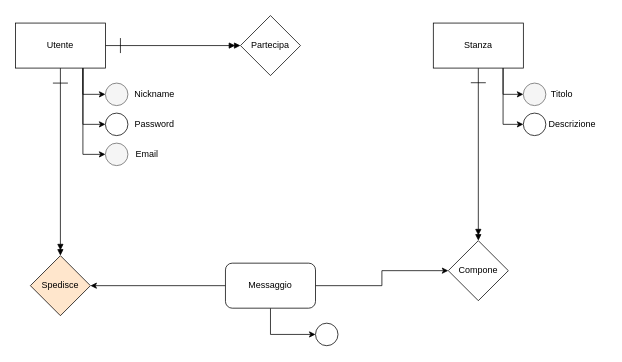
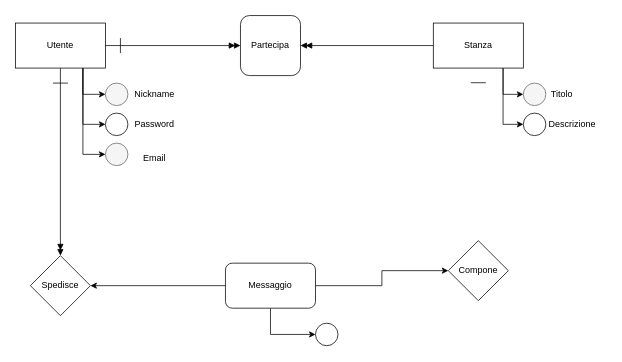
(270, 45) -> (270, 45)
none -> (373, 45)
(478, 148) -> none
(147, 154) -> (154, 158)
(60, 285) -> (60, 285)
